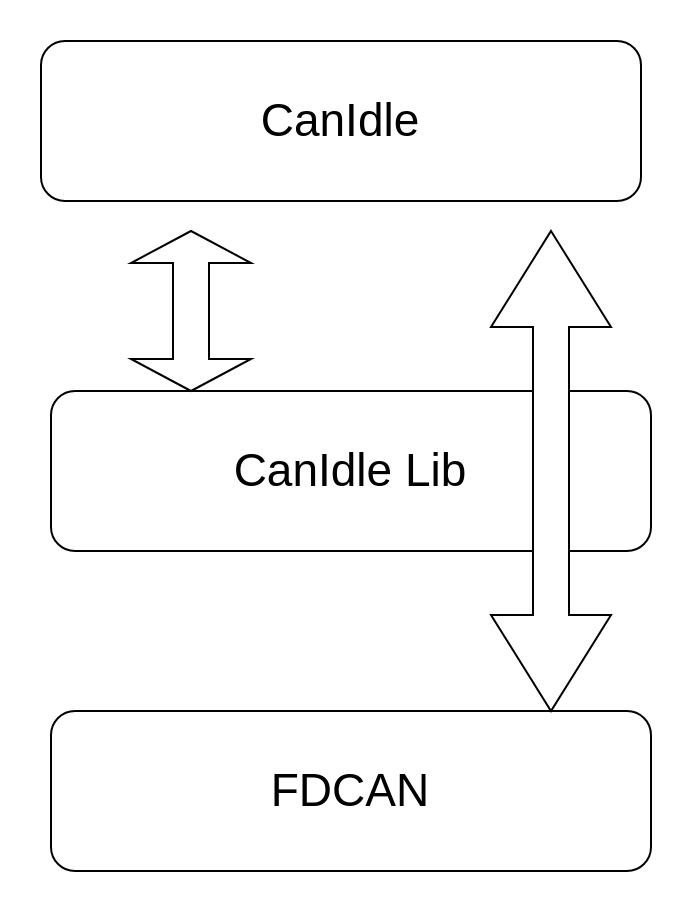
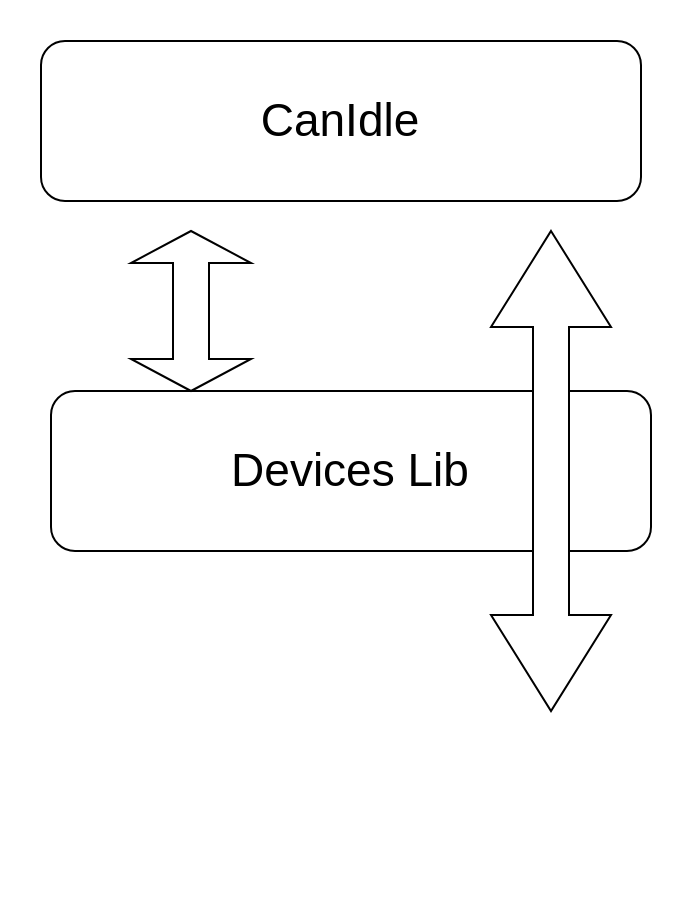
(351, 471) -> (351, 471)
(351, 791) -> none
